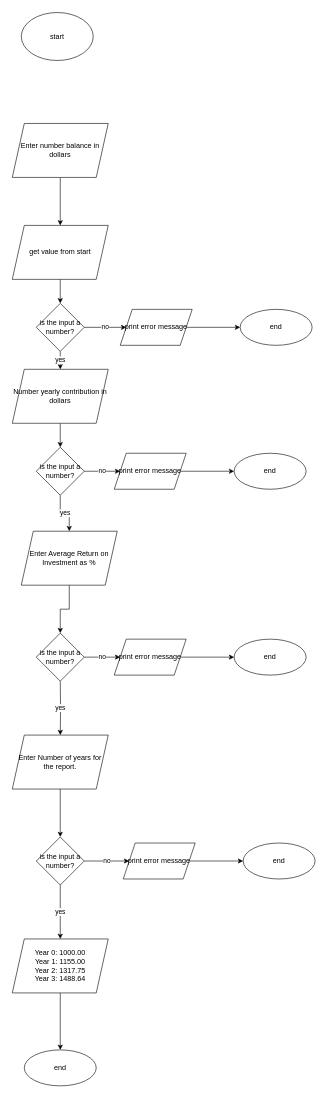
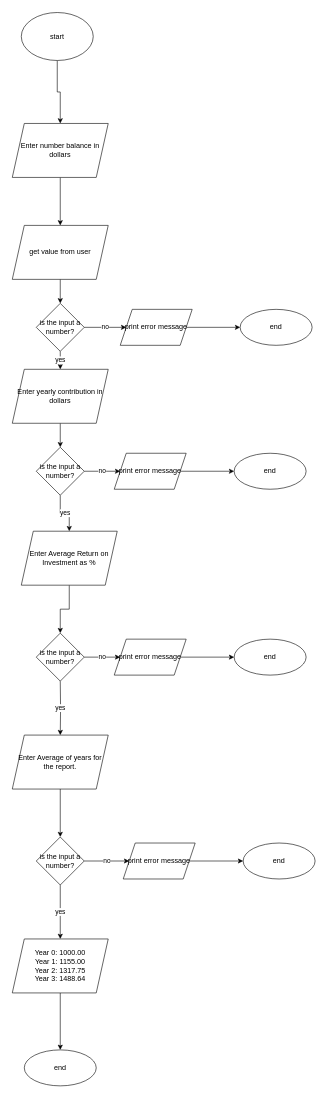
none -> (57, 91)
(60, 252) -> (60, 252)
(60, 396) -> (60, 396)
(60, 762) -> (60, 762)
